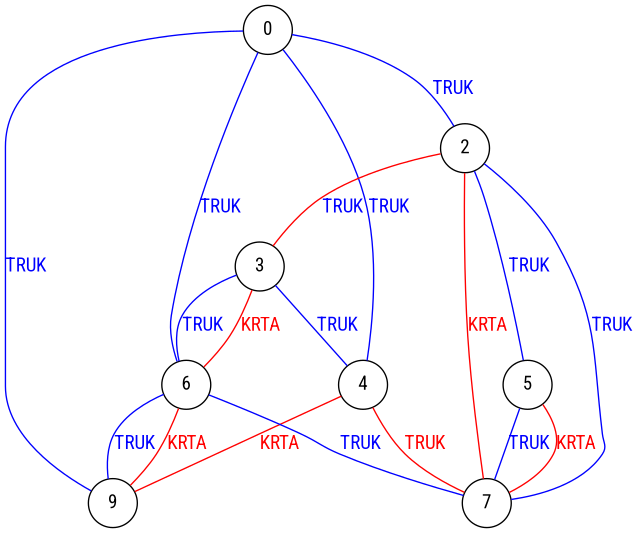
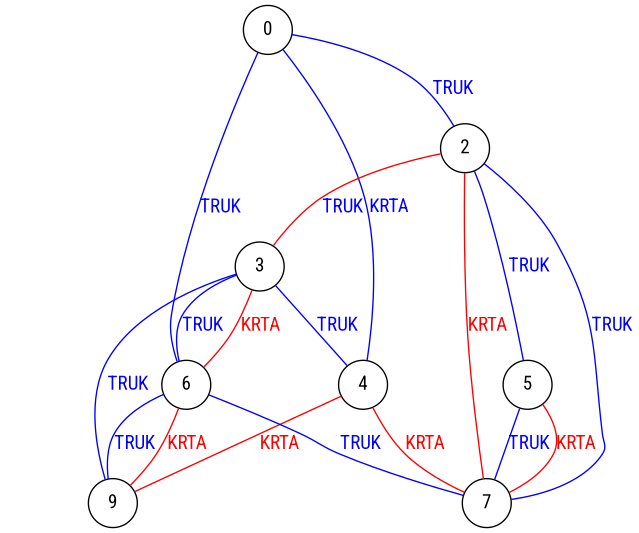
(5, 192) -> (118, 345)
(390, 207) -> (390, 207)
(426, 444) -> (426, 444)
